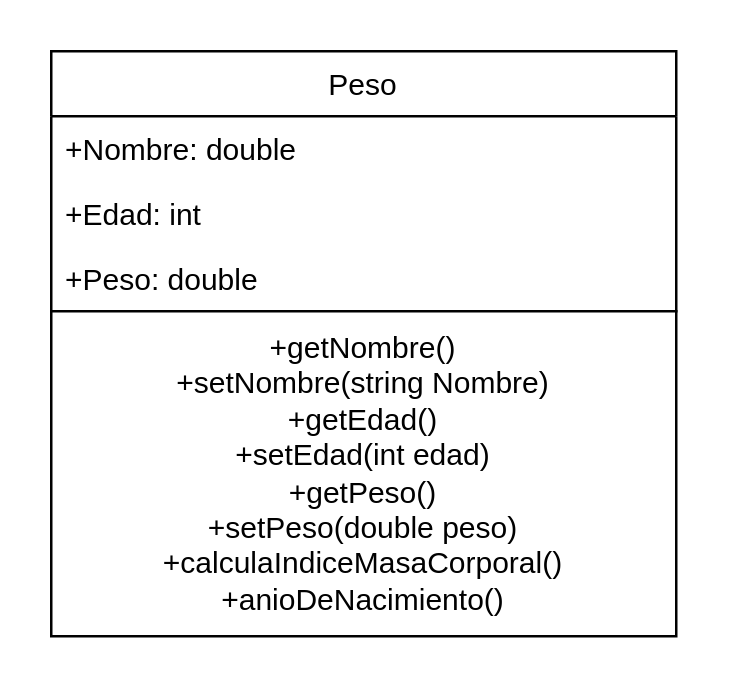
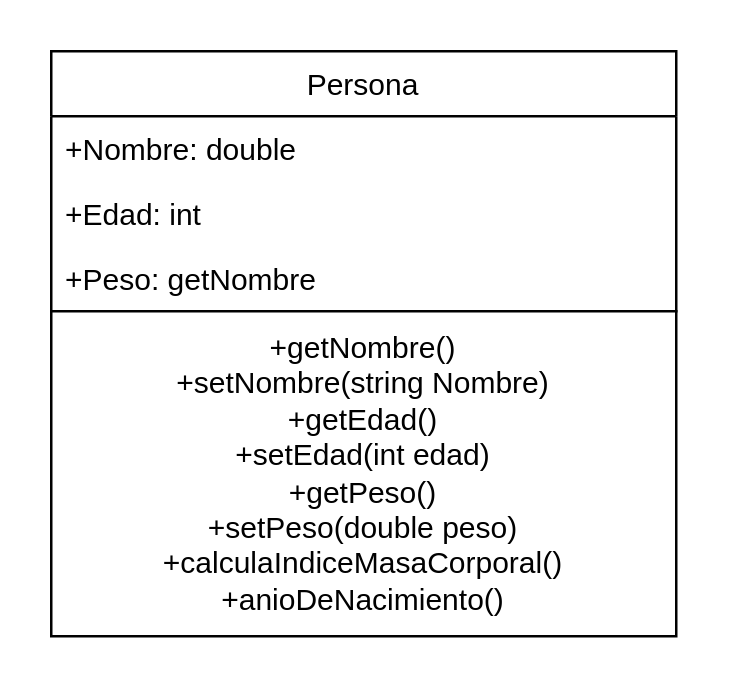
(363, 85) -> (363, 85)
(163, 280) -> (192, 280)
